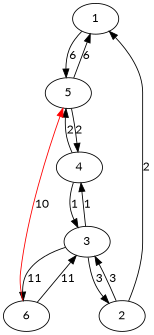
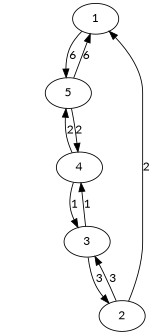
(26, 316) -> none
